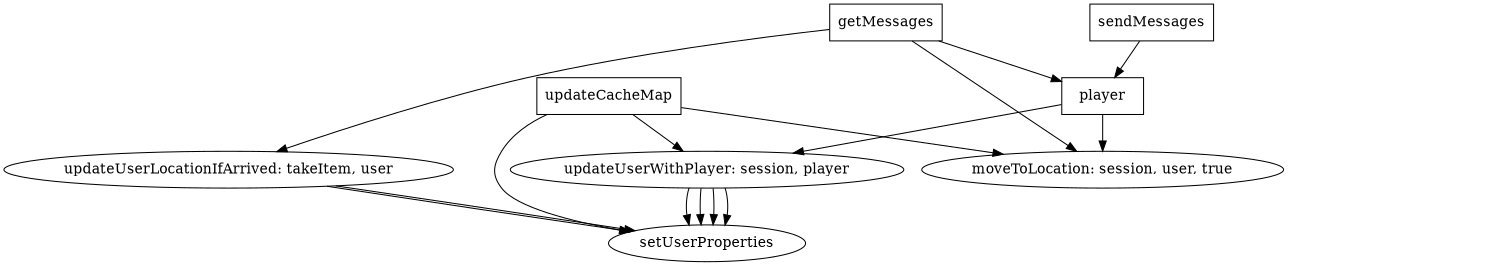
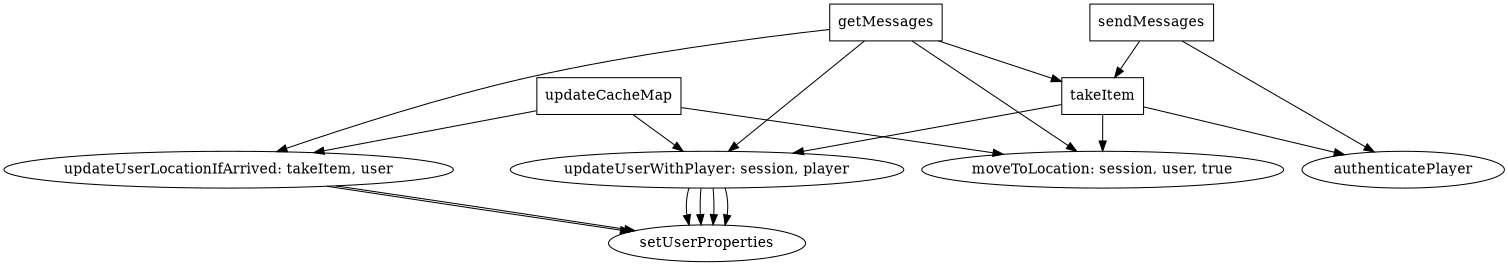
none -> (800, 93)
(1103, 96) -> (1103, 96)
none -> (1403, 170)
(512, 197) -> (430, 131)
